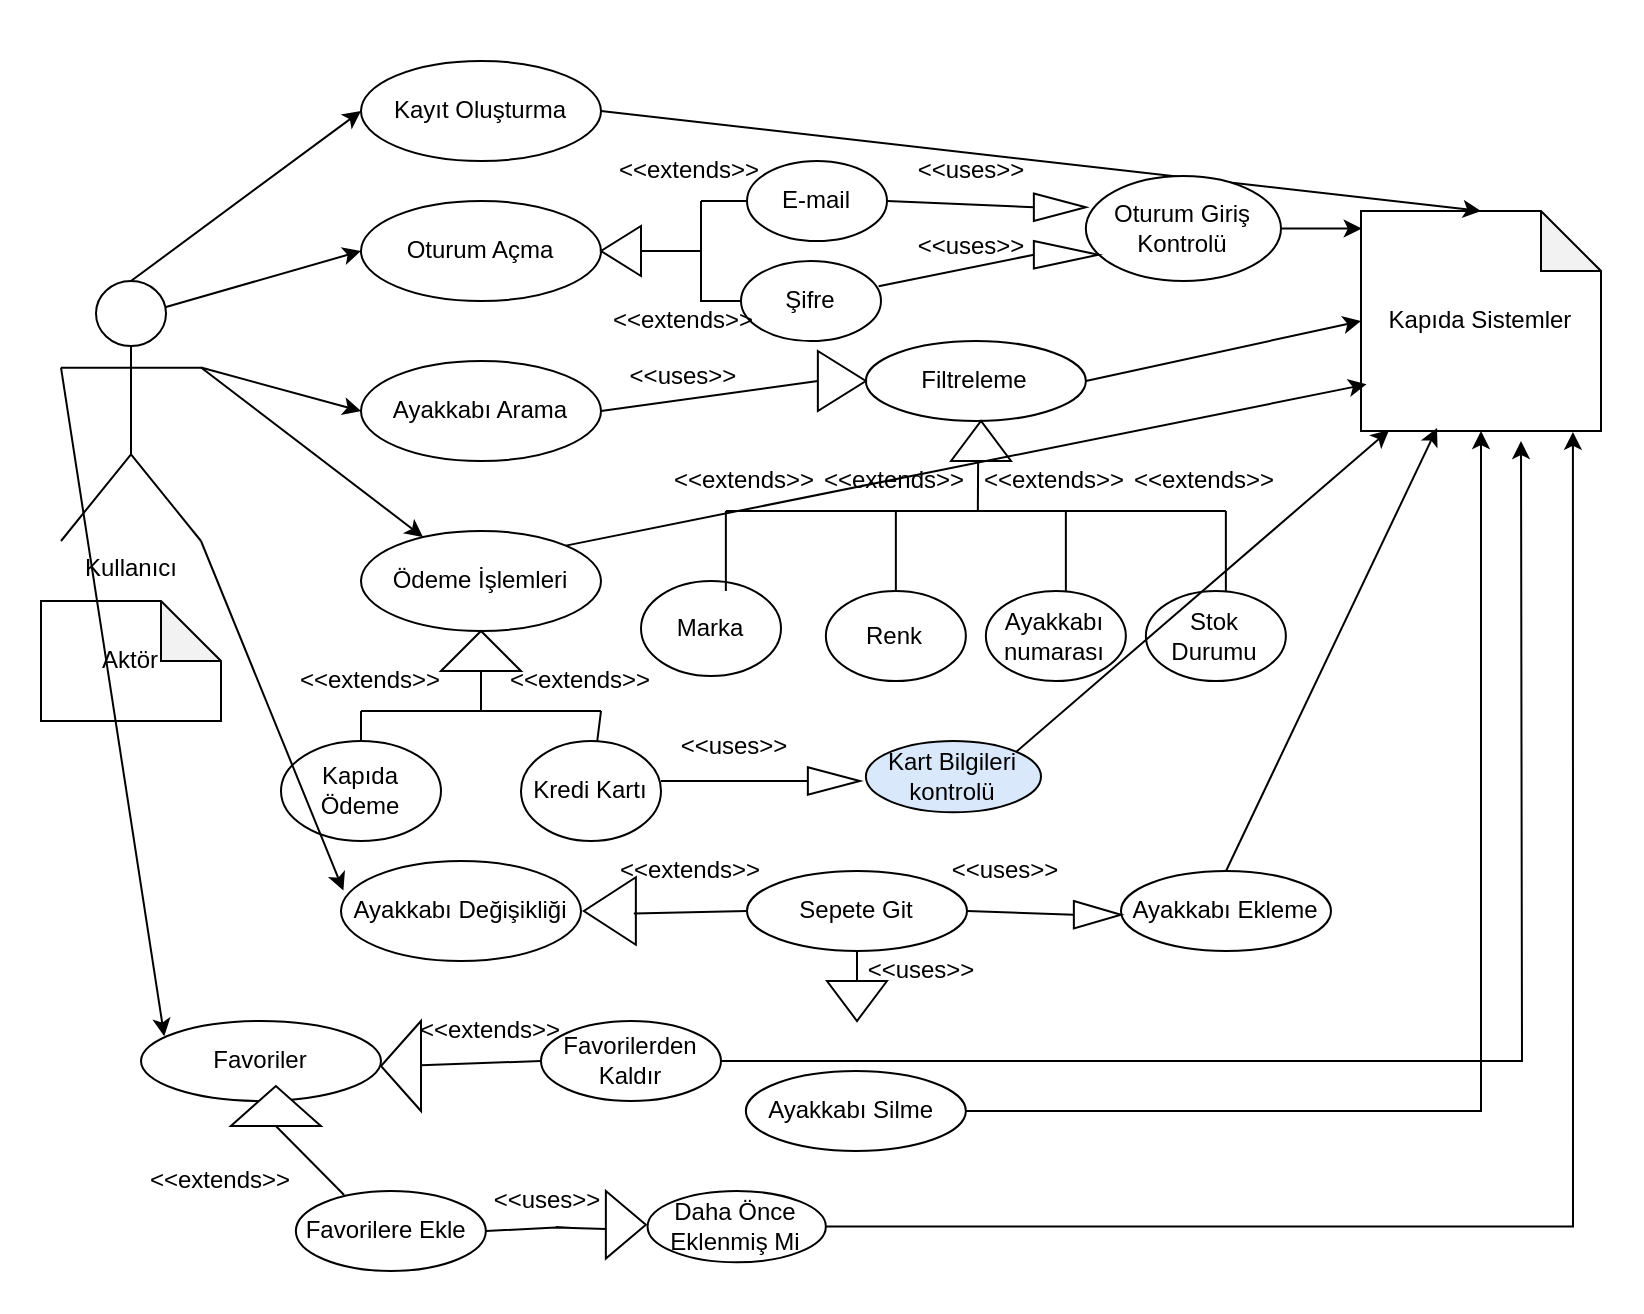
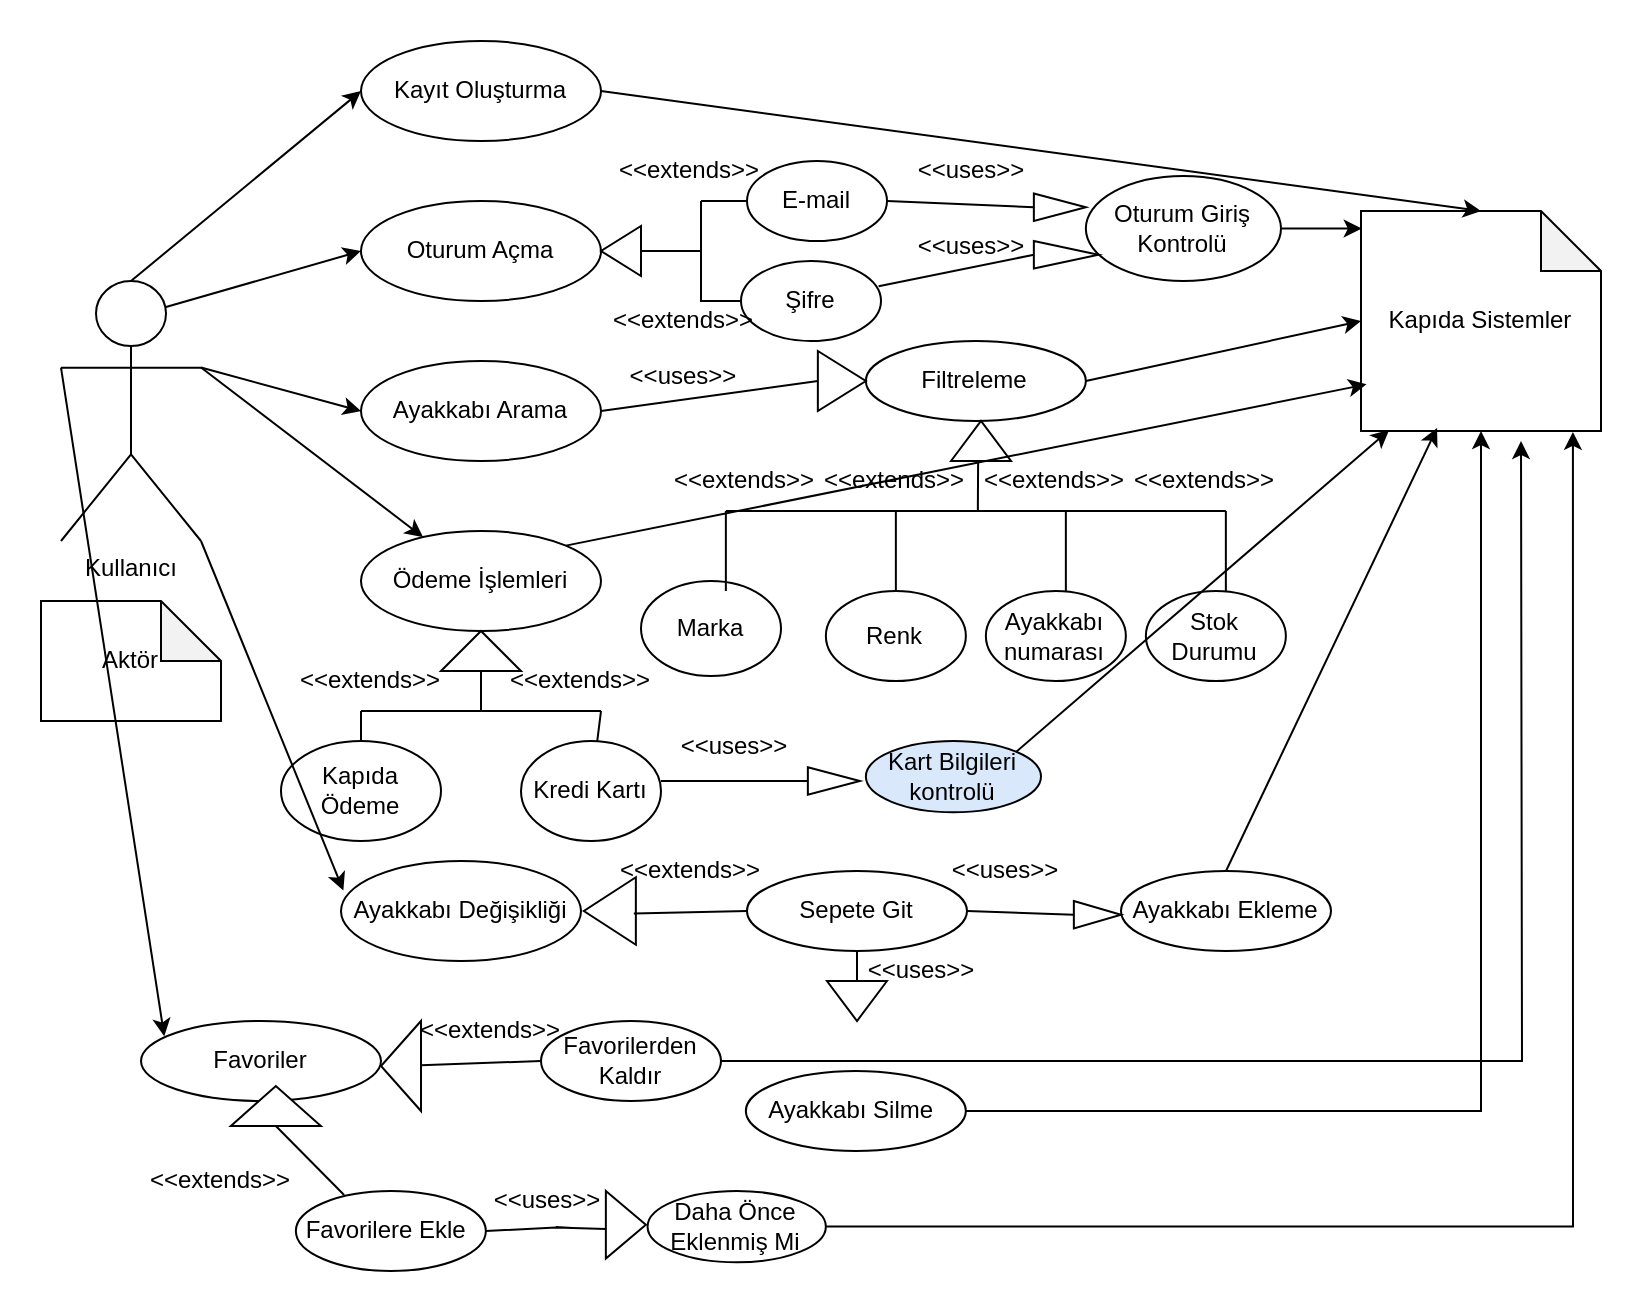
(481, 111) -> (481, 91)
